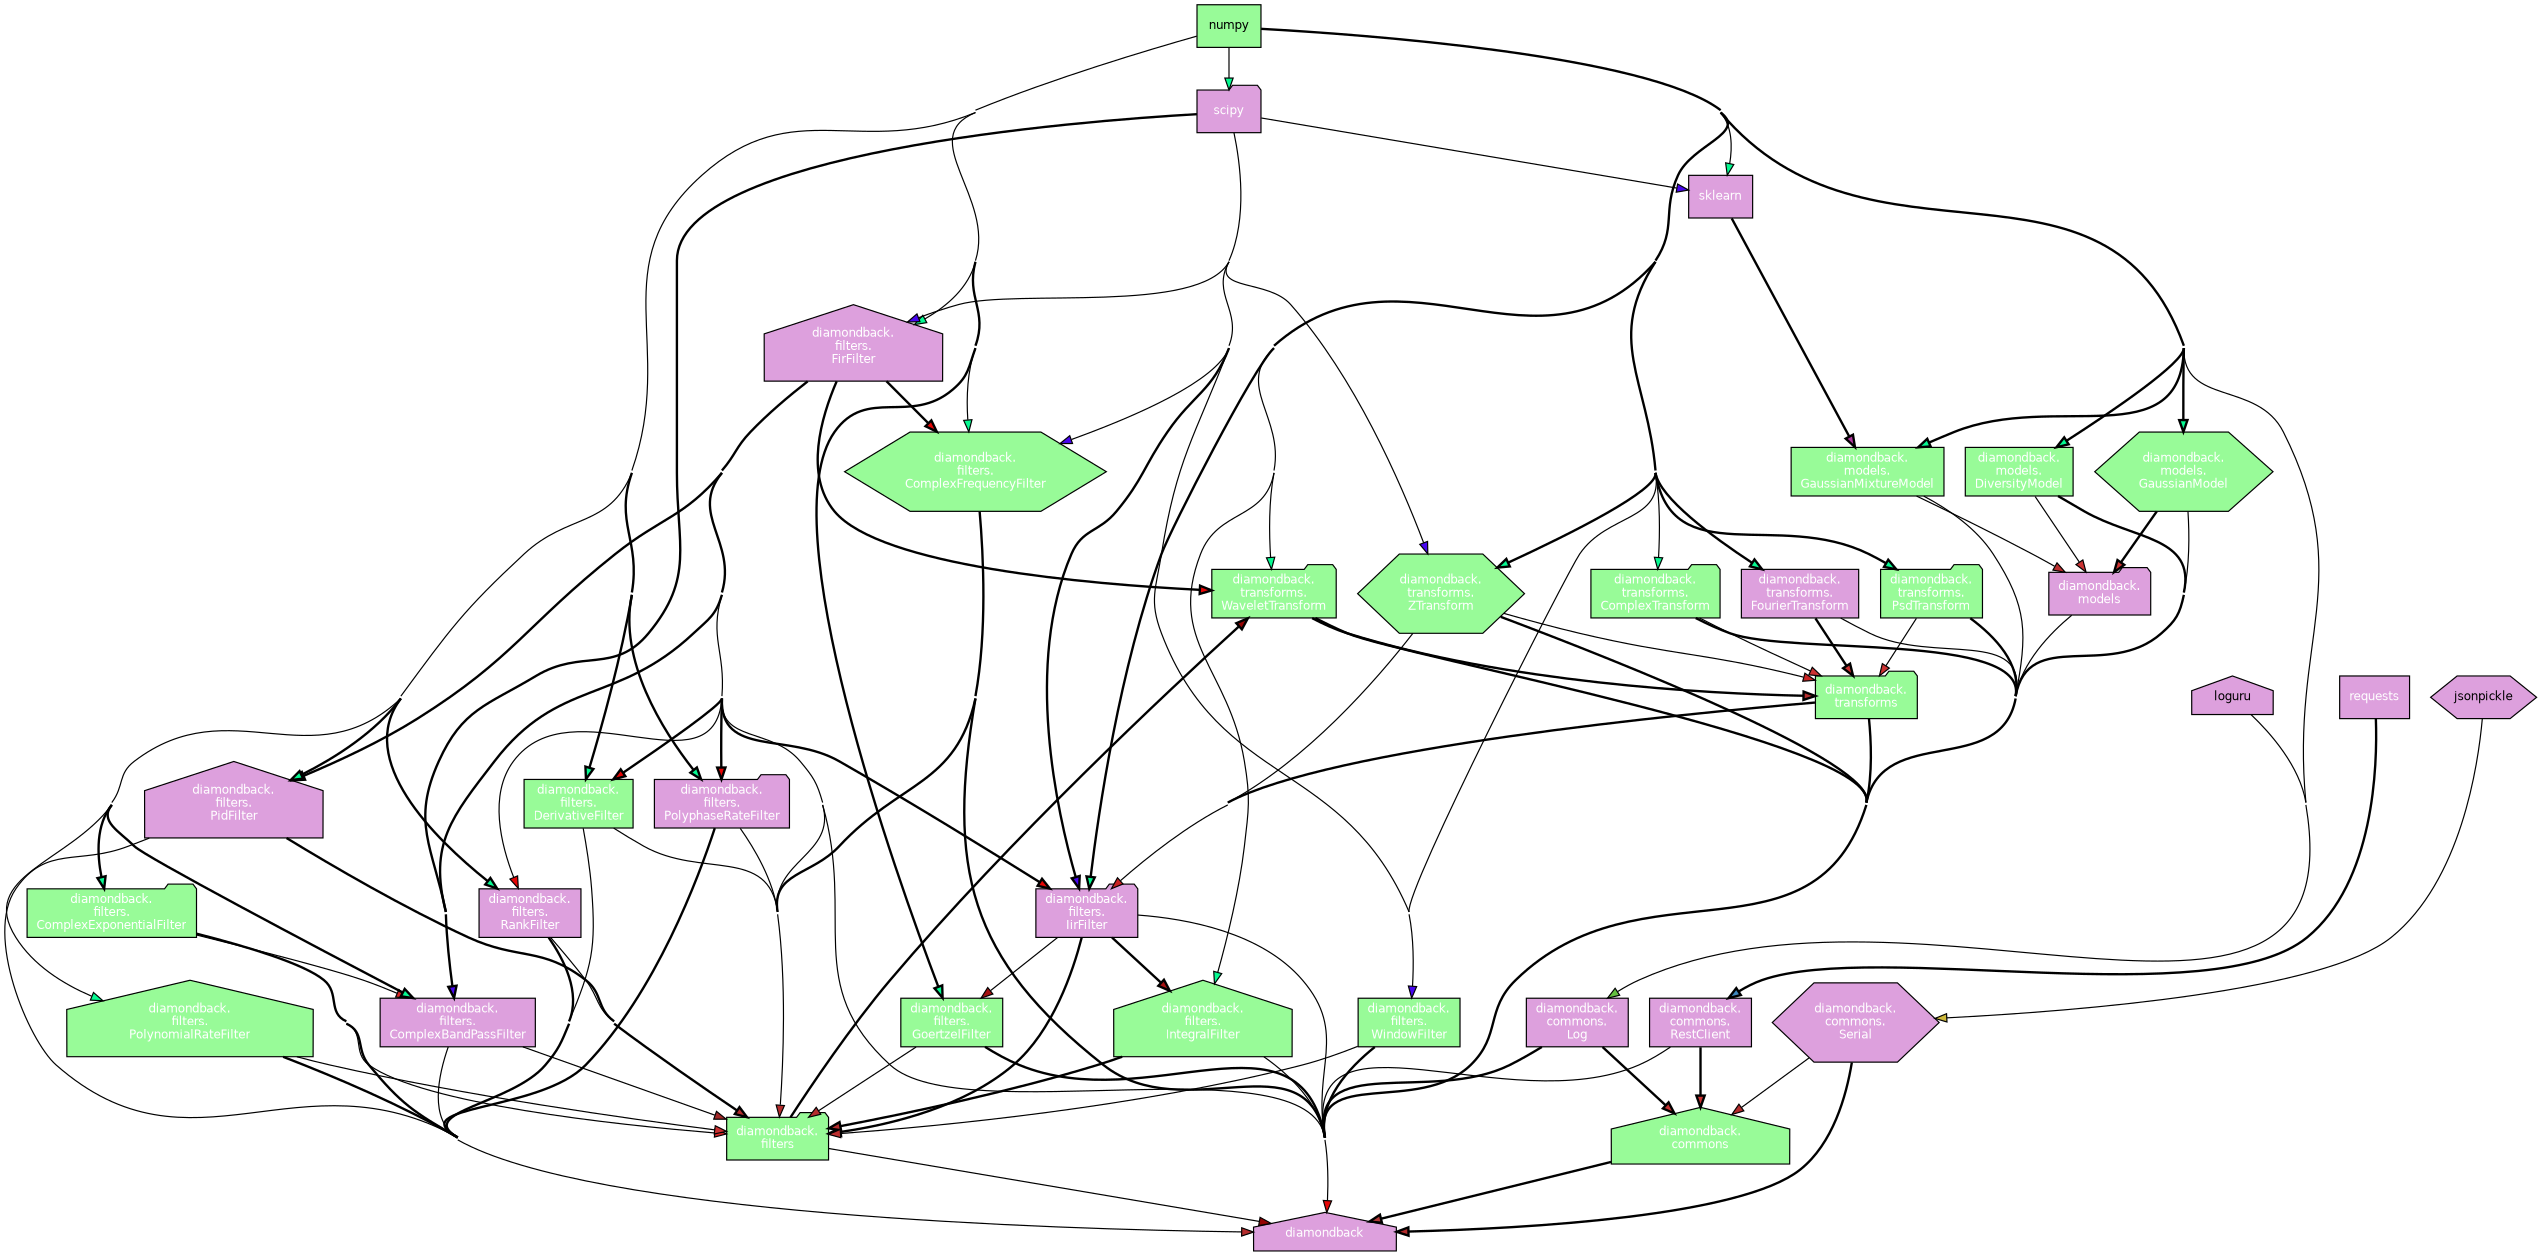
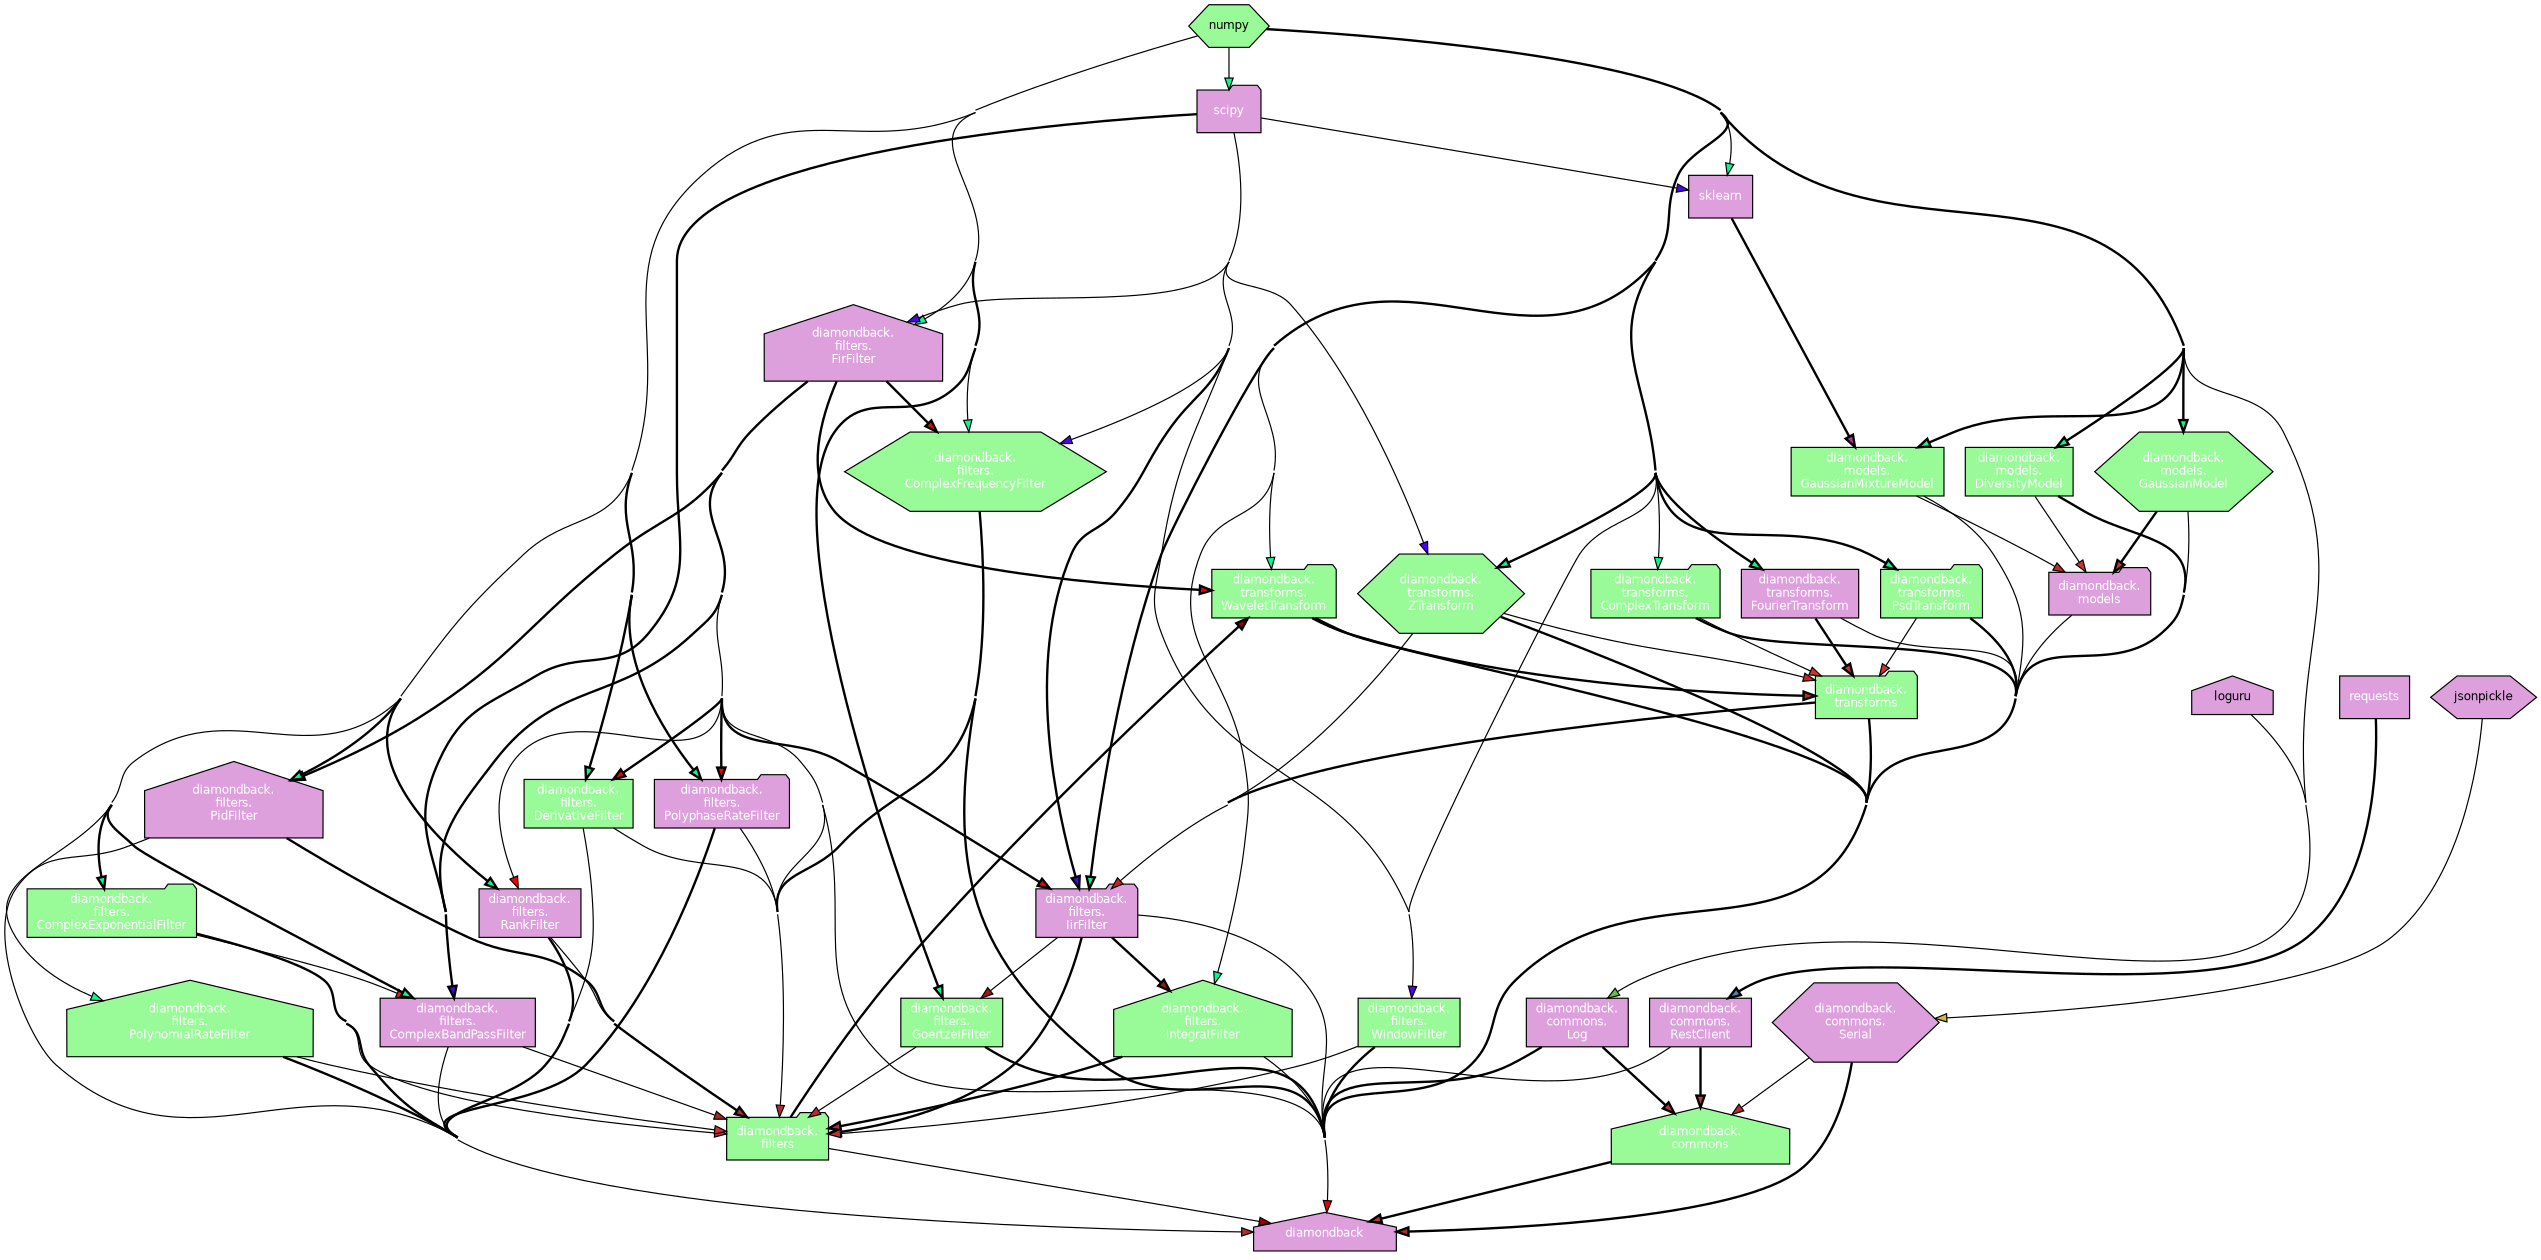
(1229, 26) -> (1229, 26)
